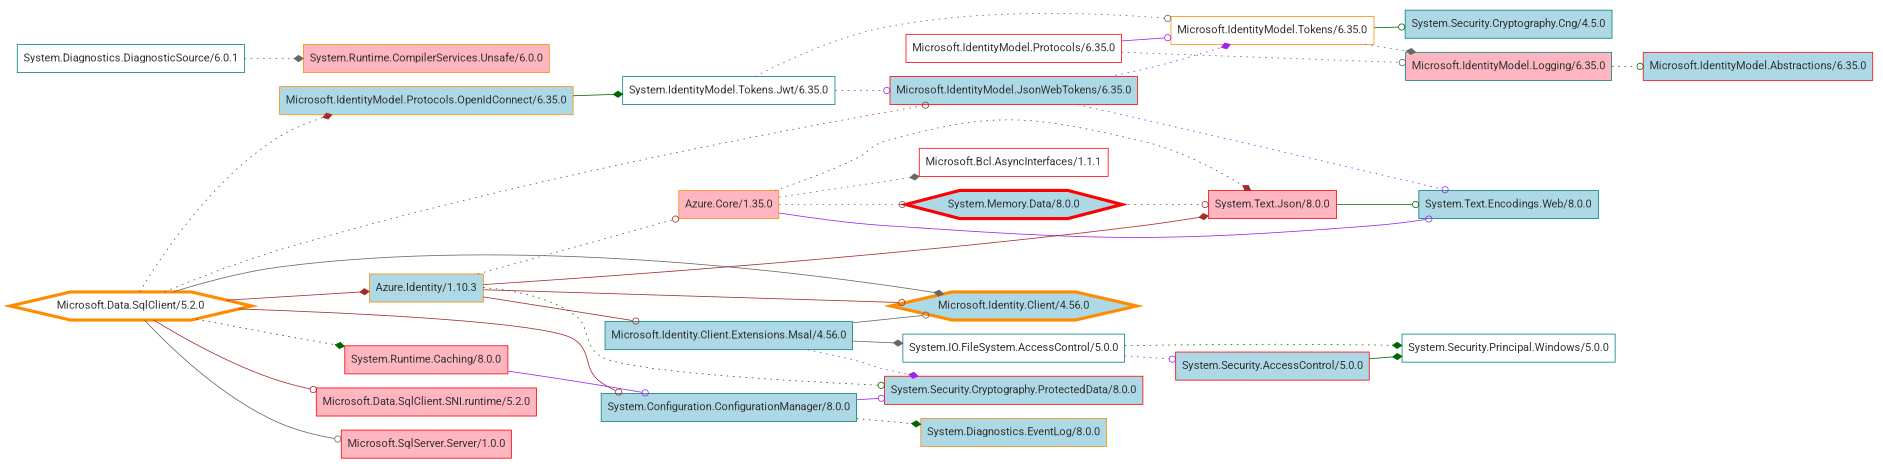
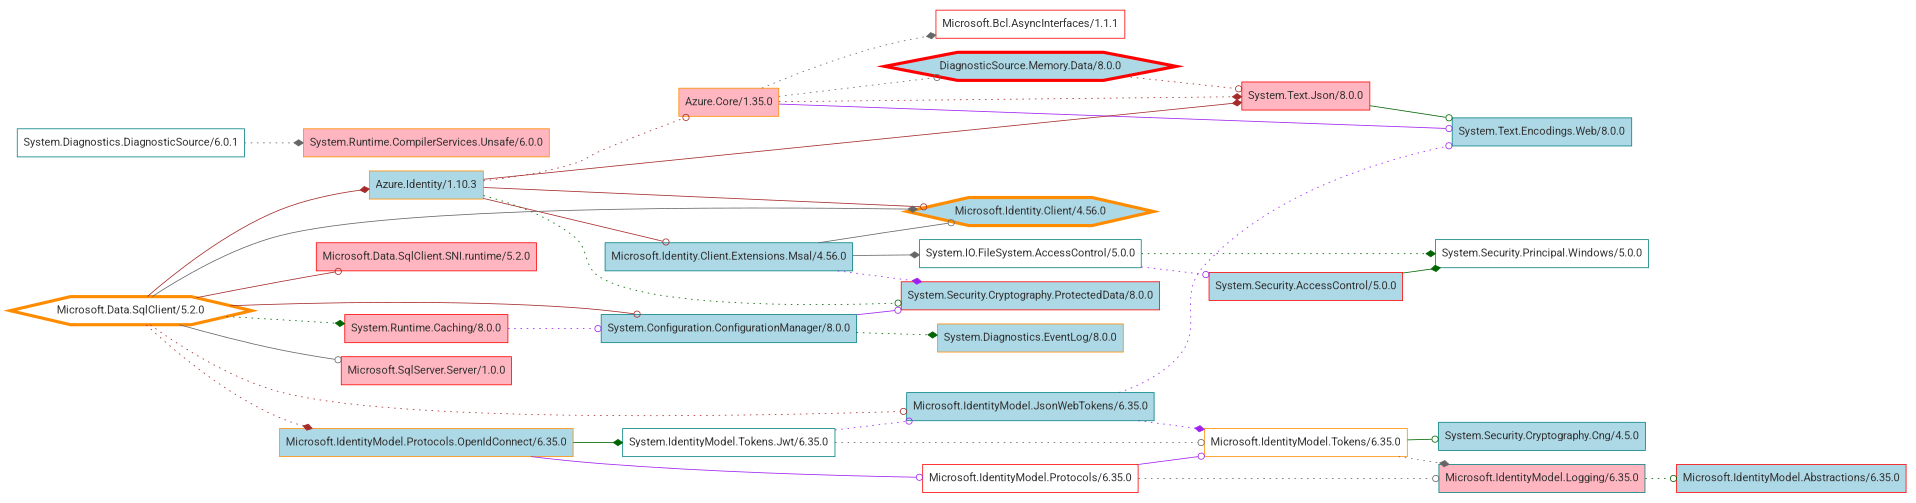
(1014, 91) -> (1030, 407)
(1014, 205) -> (1030, 66)
(575, 381) -> (551, 329)
none -> (723, 471)
